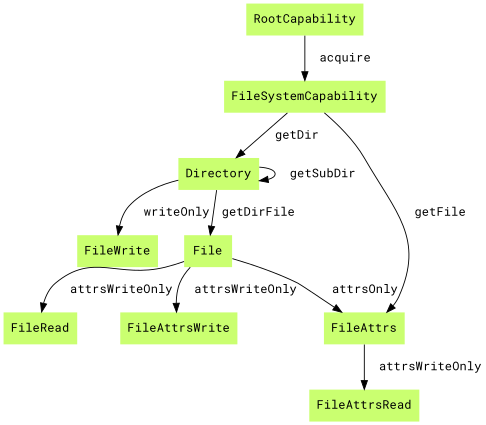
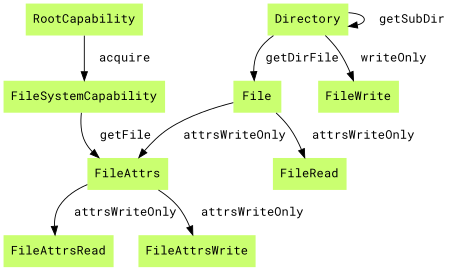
(265, 132) -> none
(180, 284) -> (177, 206)
(358, 290) -> (228, 135)
